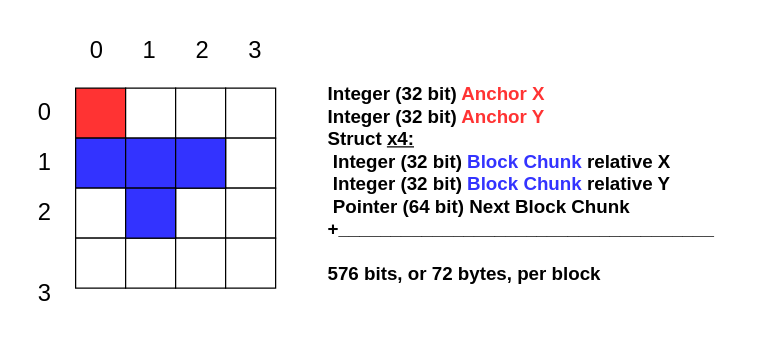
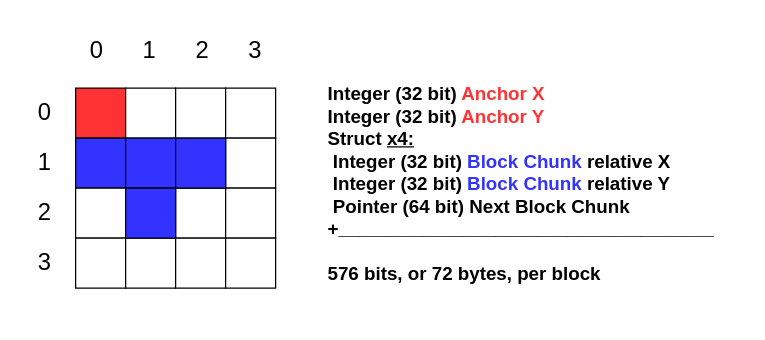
(44, 294) -> (44, 263)
